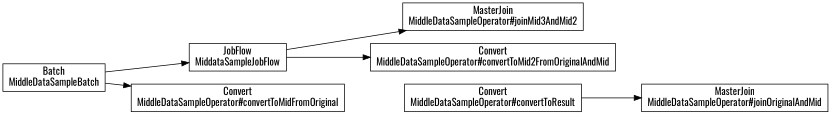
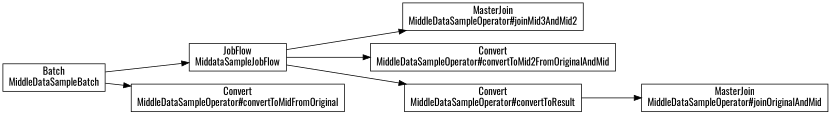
none -> (343, 74)
